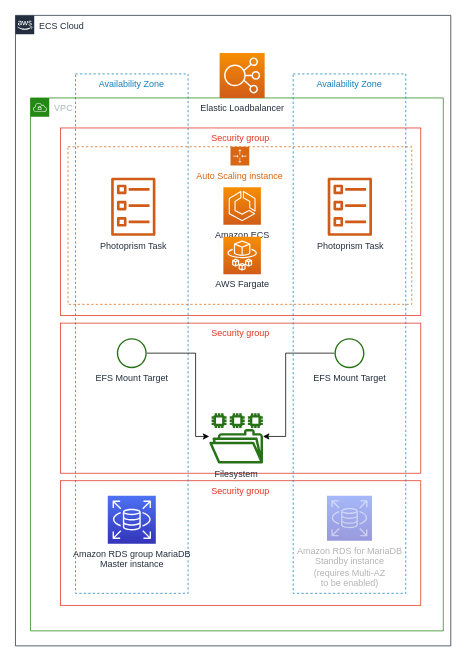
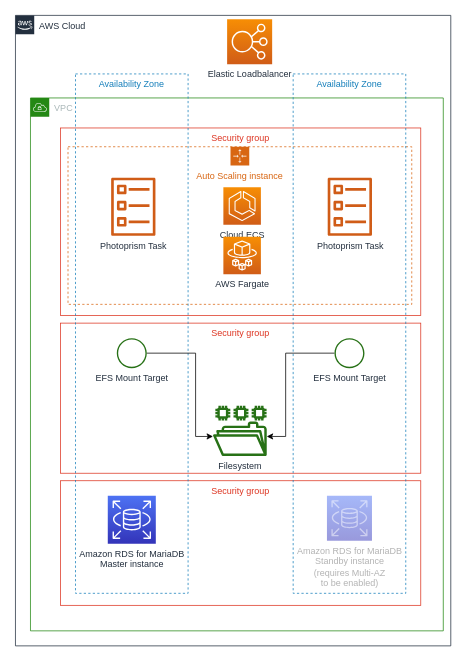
(60, 26) -> (60, 26)
(242, 75) -> (249, 42)
(242, 235) -> (242, 235)
(236, 438) -> (240, 431)
(132, 559) -> (132, 559)
